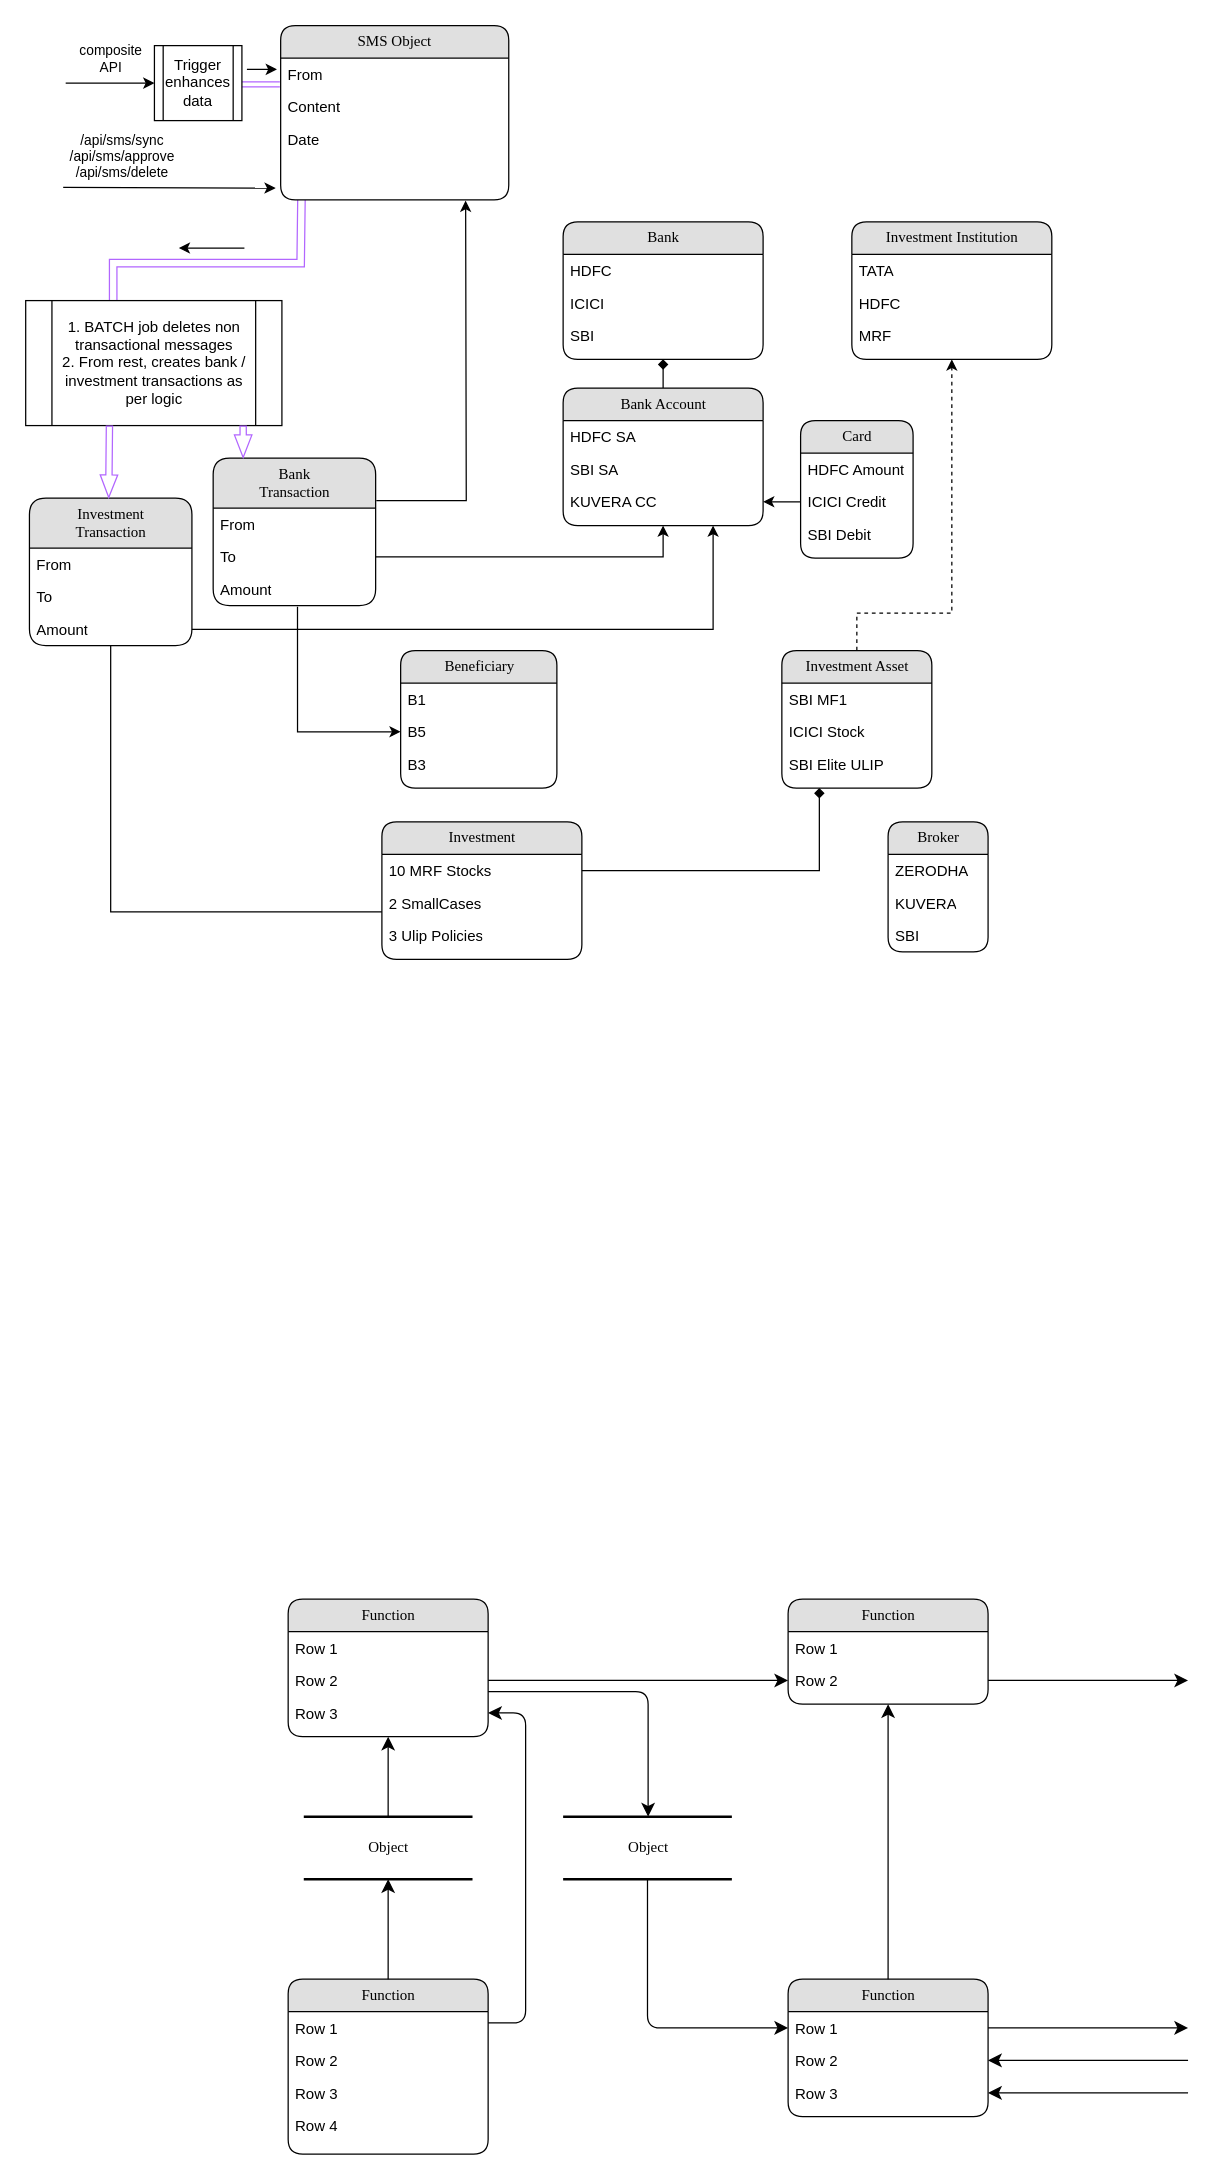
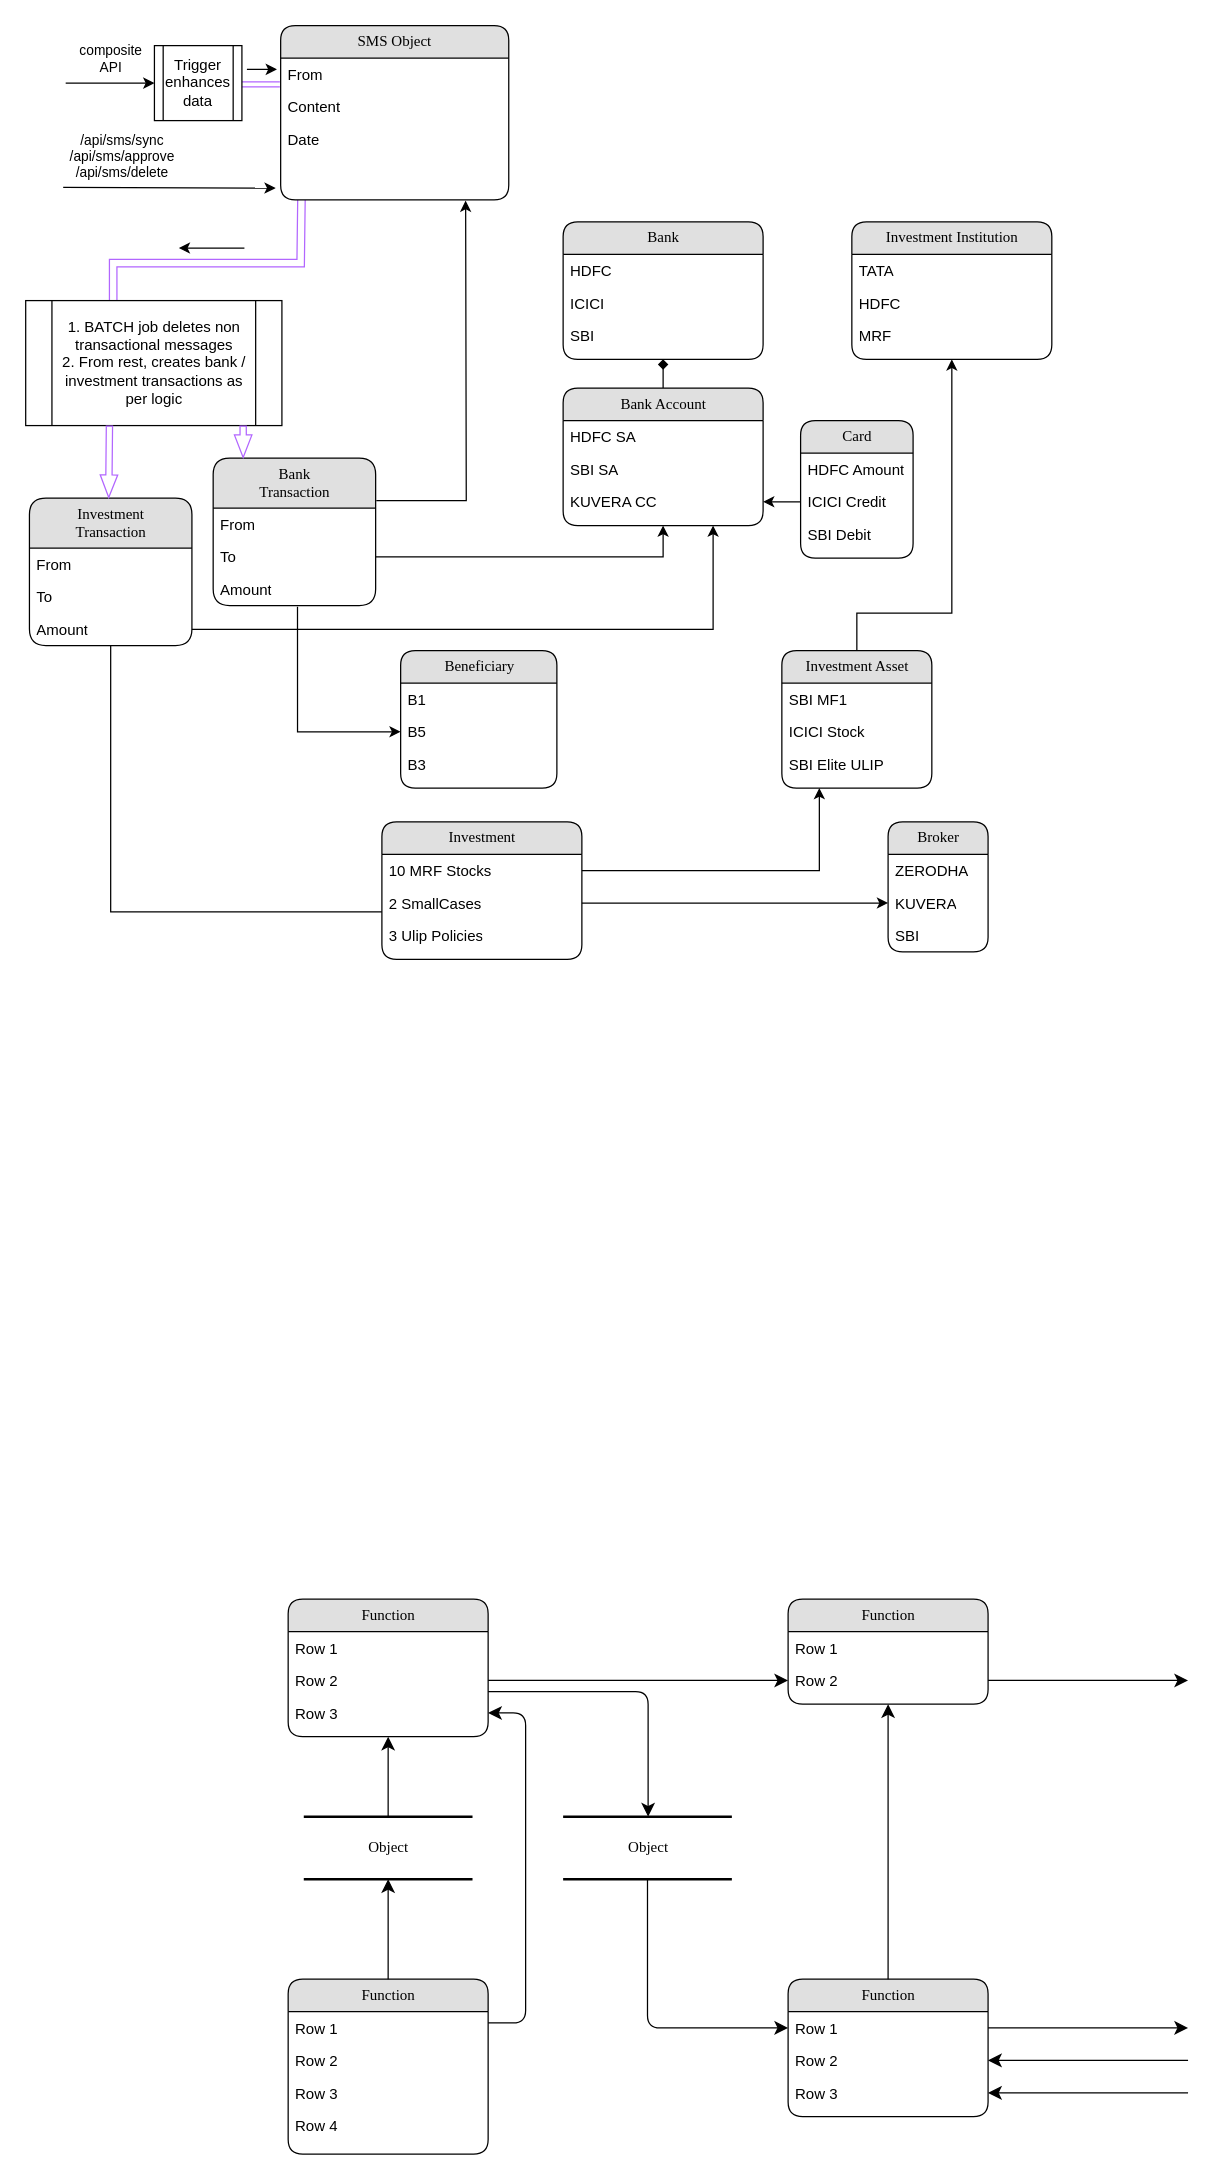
(952, 556) -> (952, 556)
(819, 799) -> (819, 798)
none -> (731, 903)
